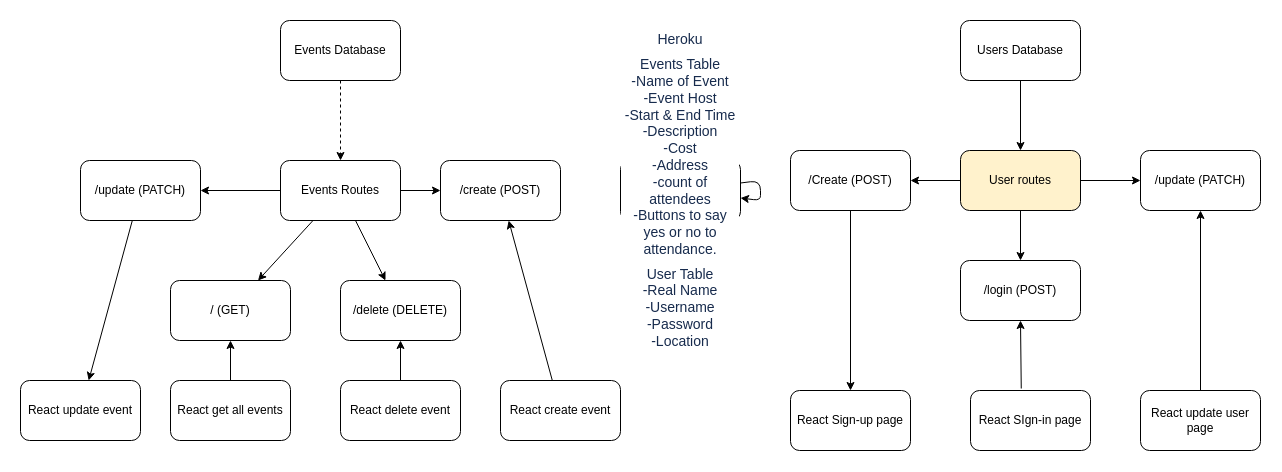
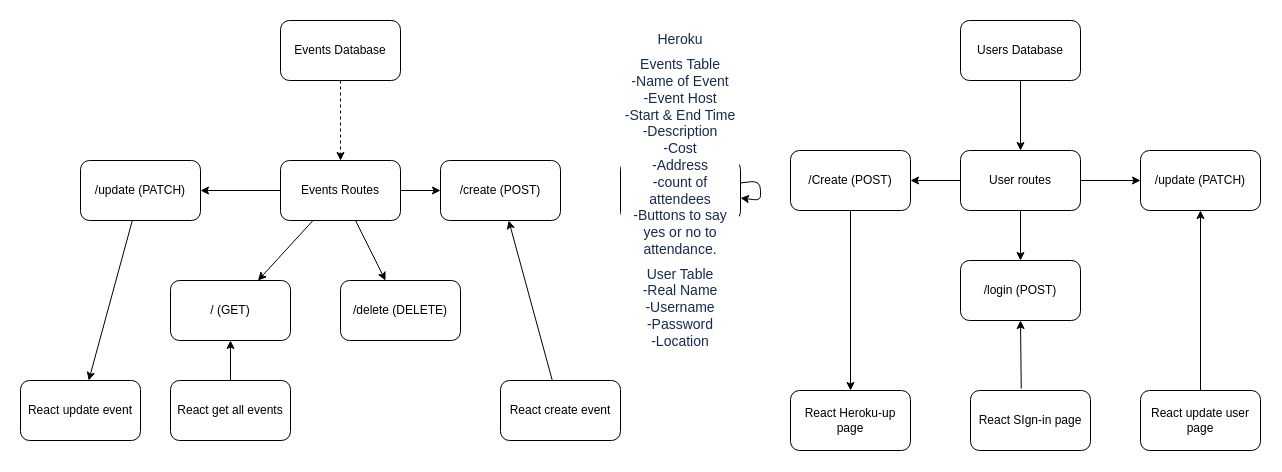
(1021, 181) -> (1021, 181)
(401, 364) -> none
(401, 411) -> none
(851, 421) -> (851, 421)
